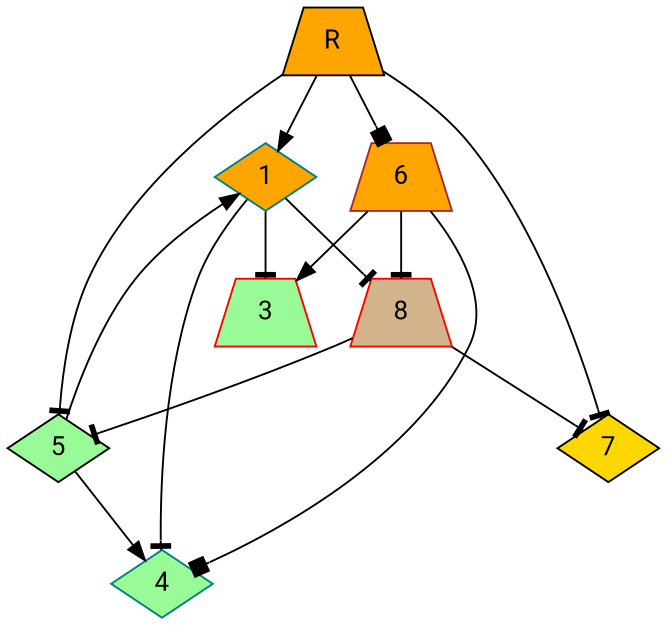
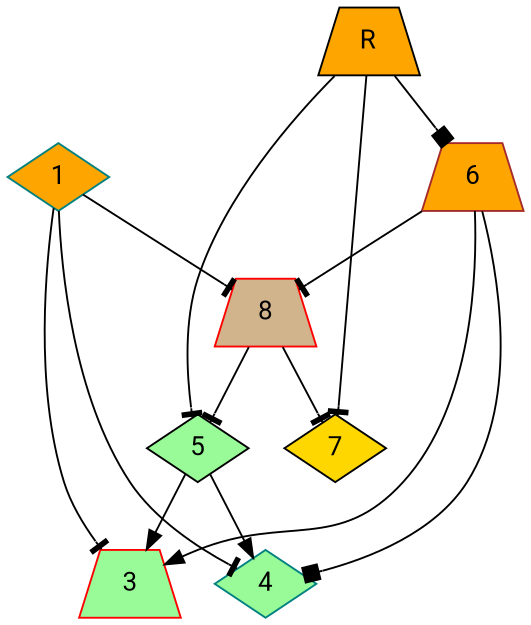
(302, 105) -> none
(123, 296) -> (170, 504)
